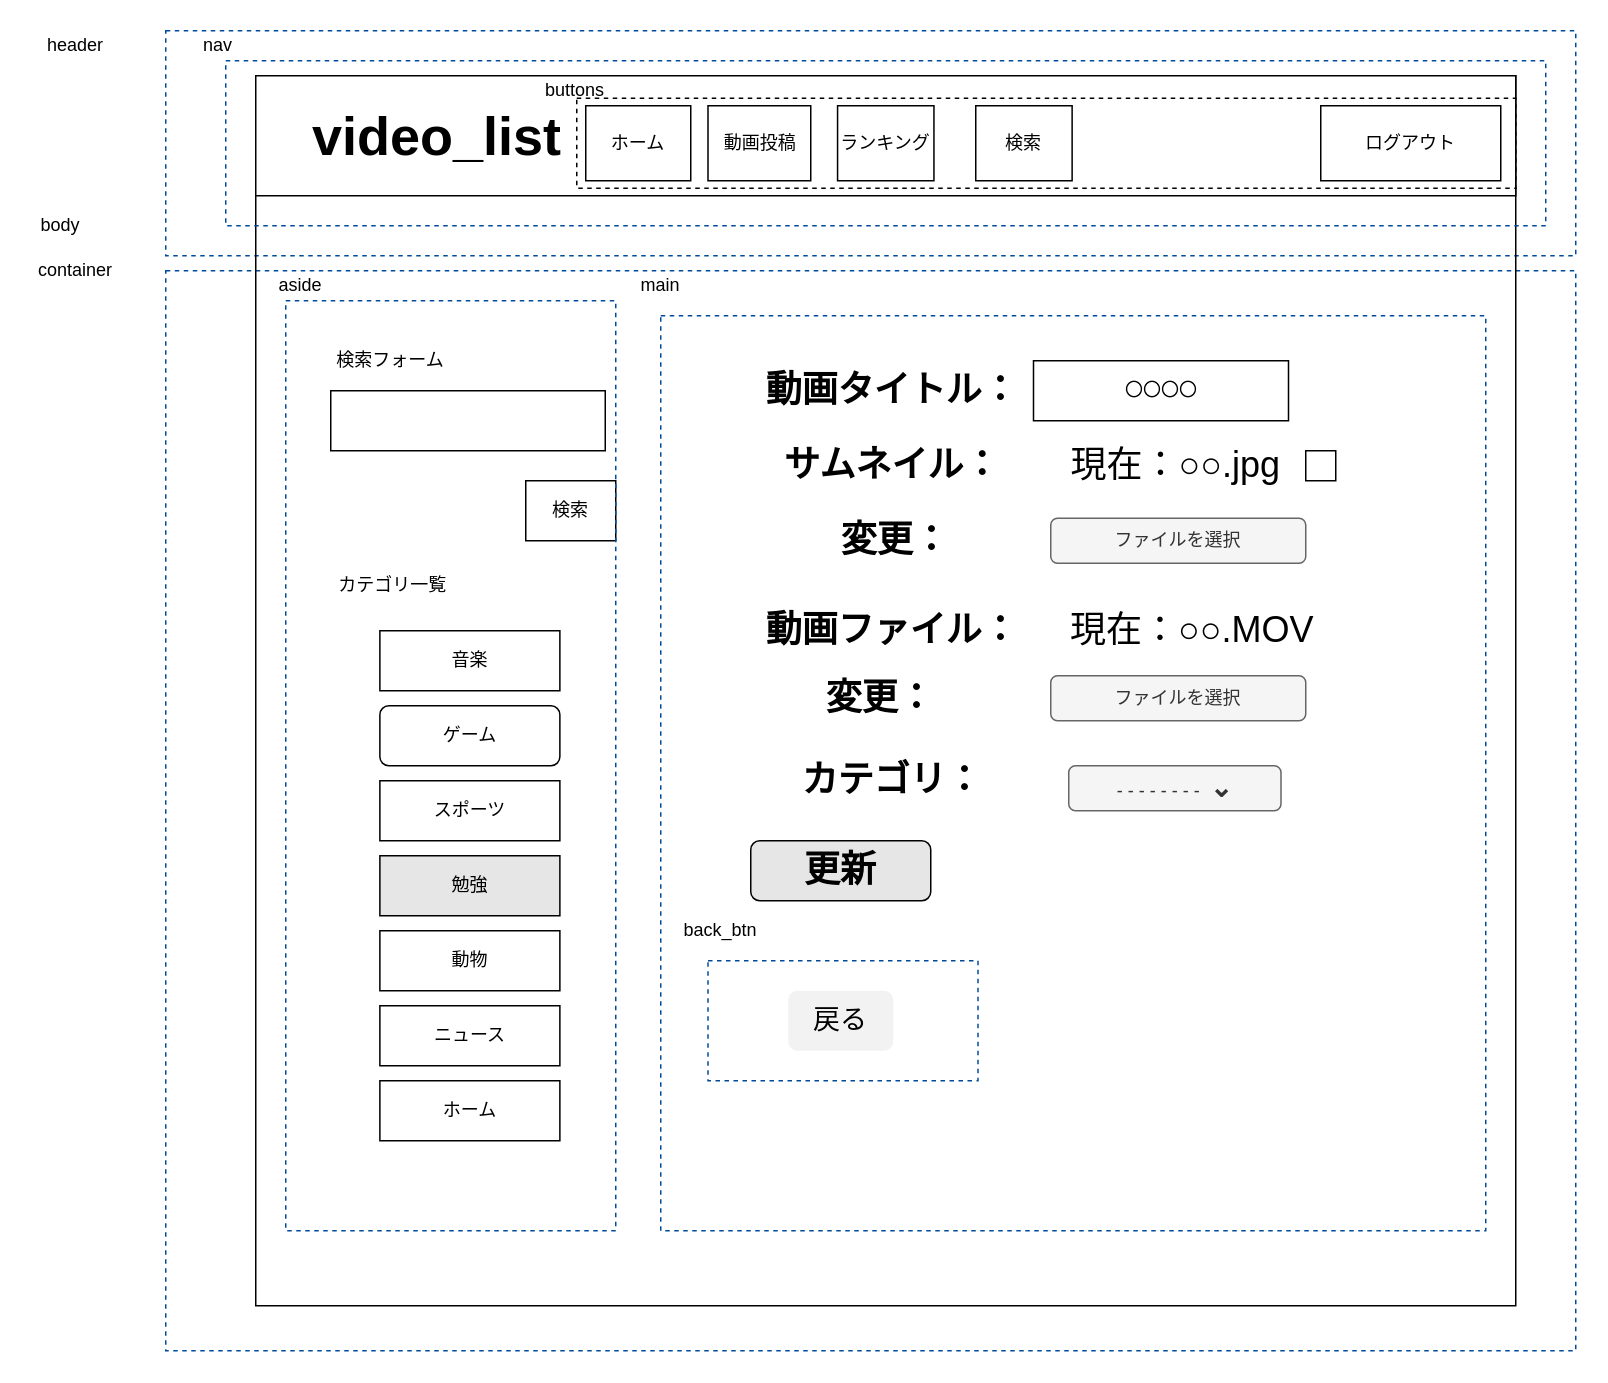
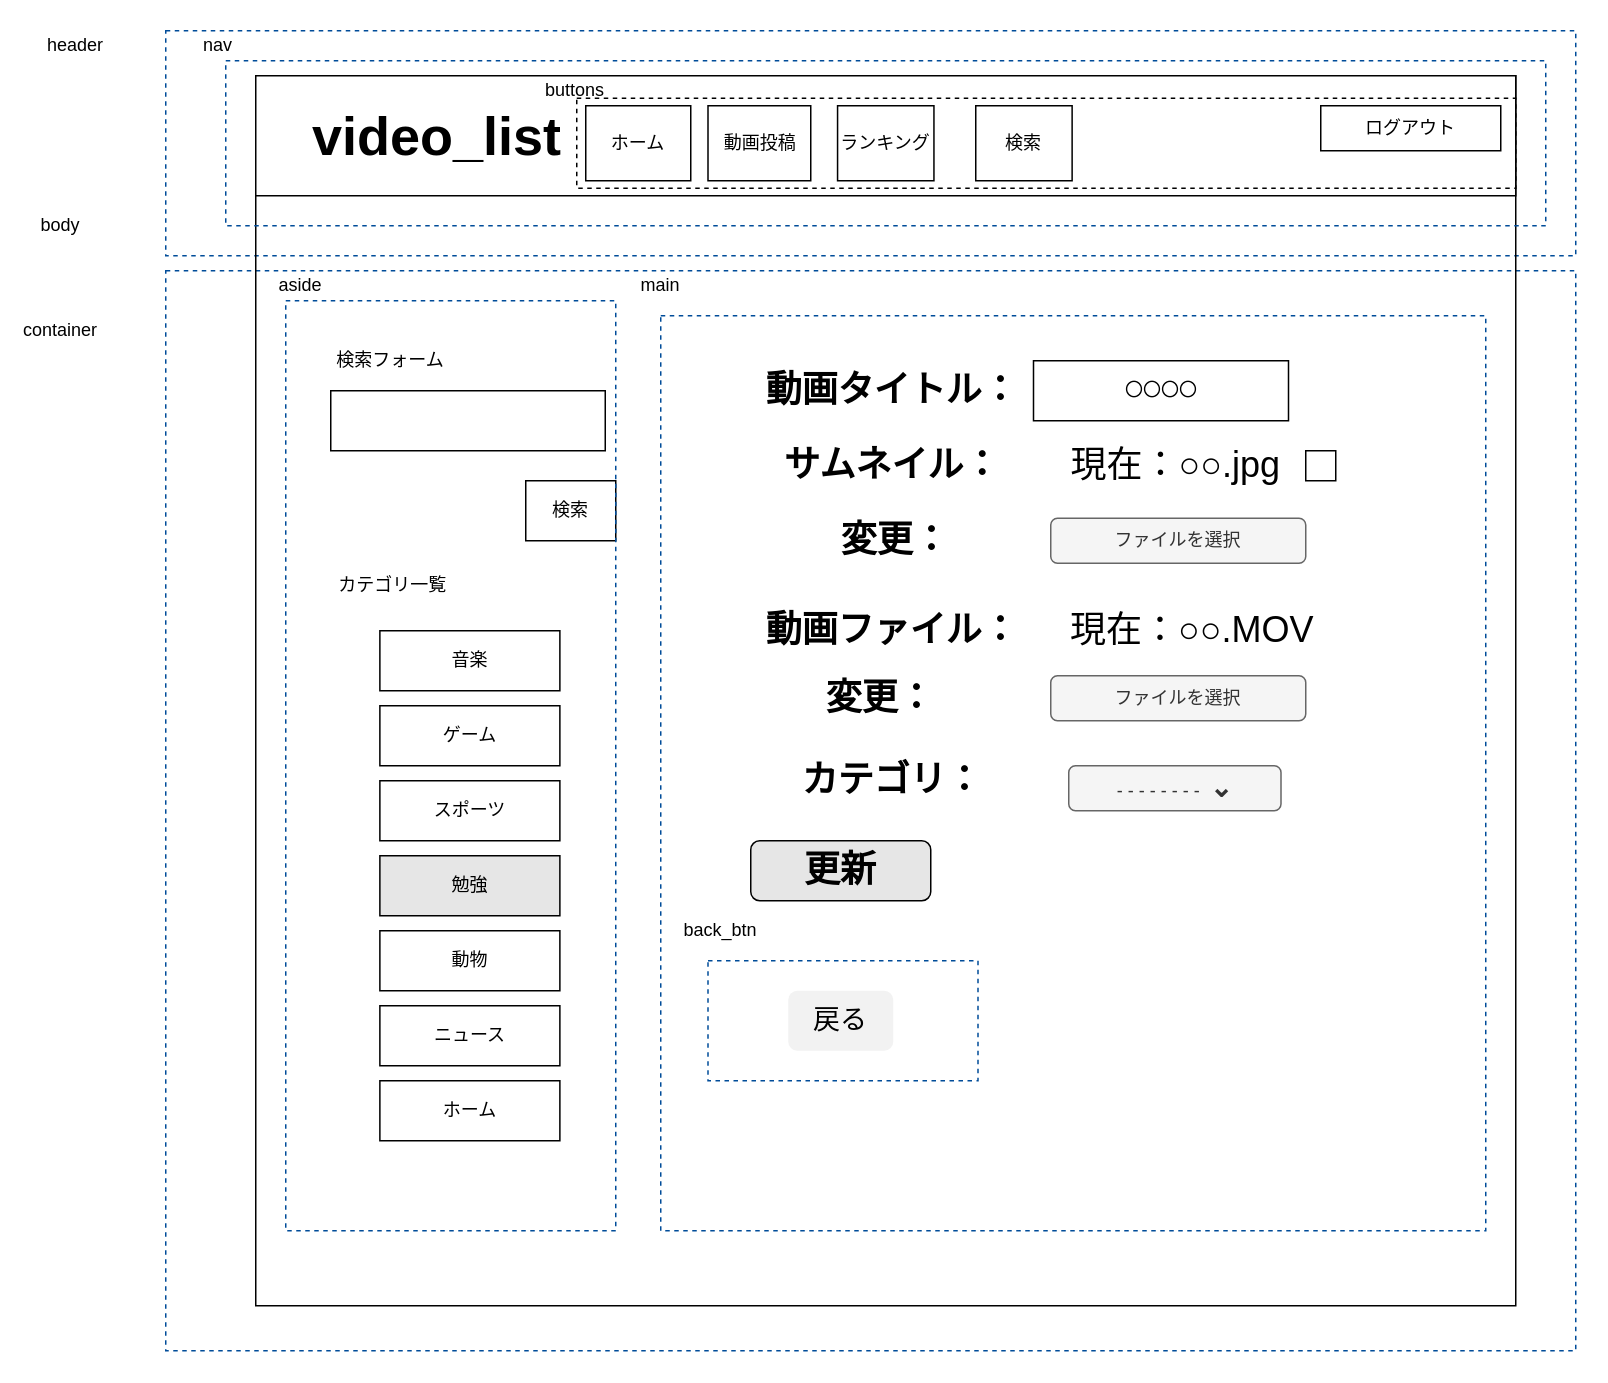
(1411, 143) -> (1411, 128)
(76, 271) -> (61, 331)
(470, 736) -> (470, 736)
